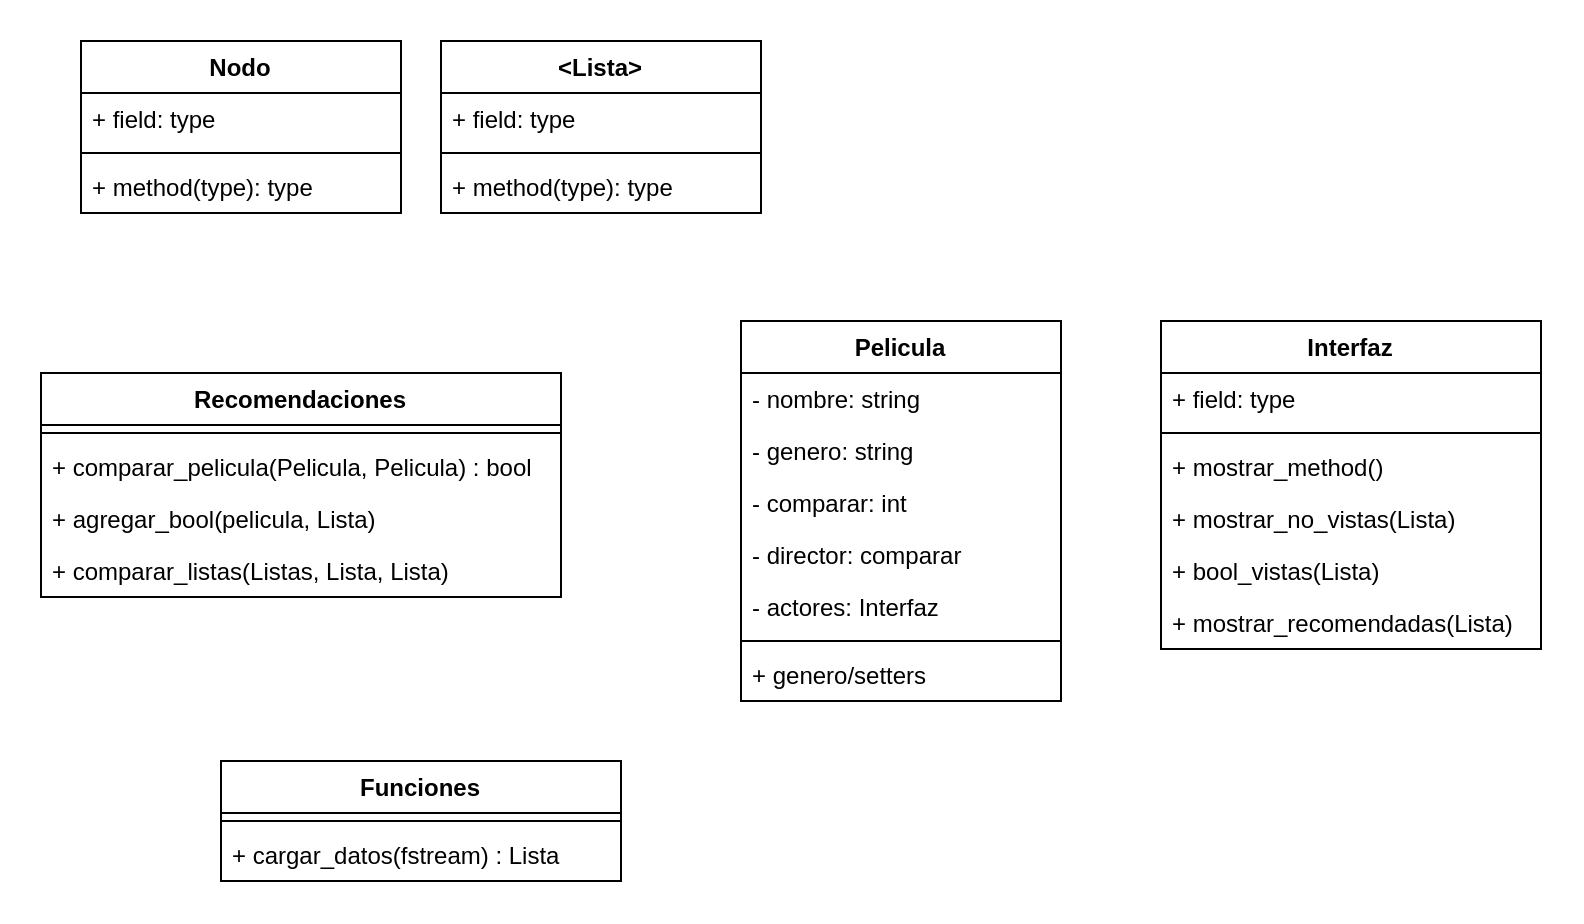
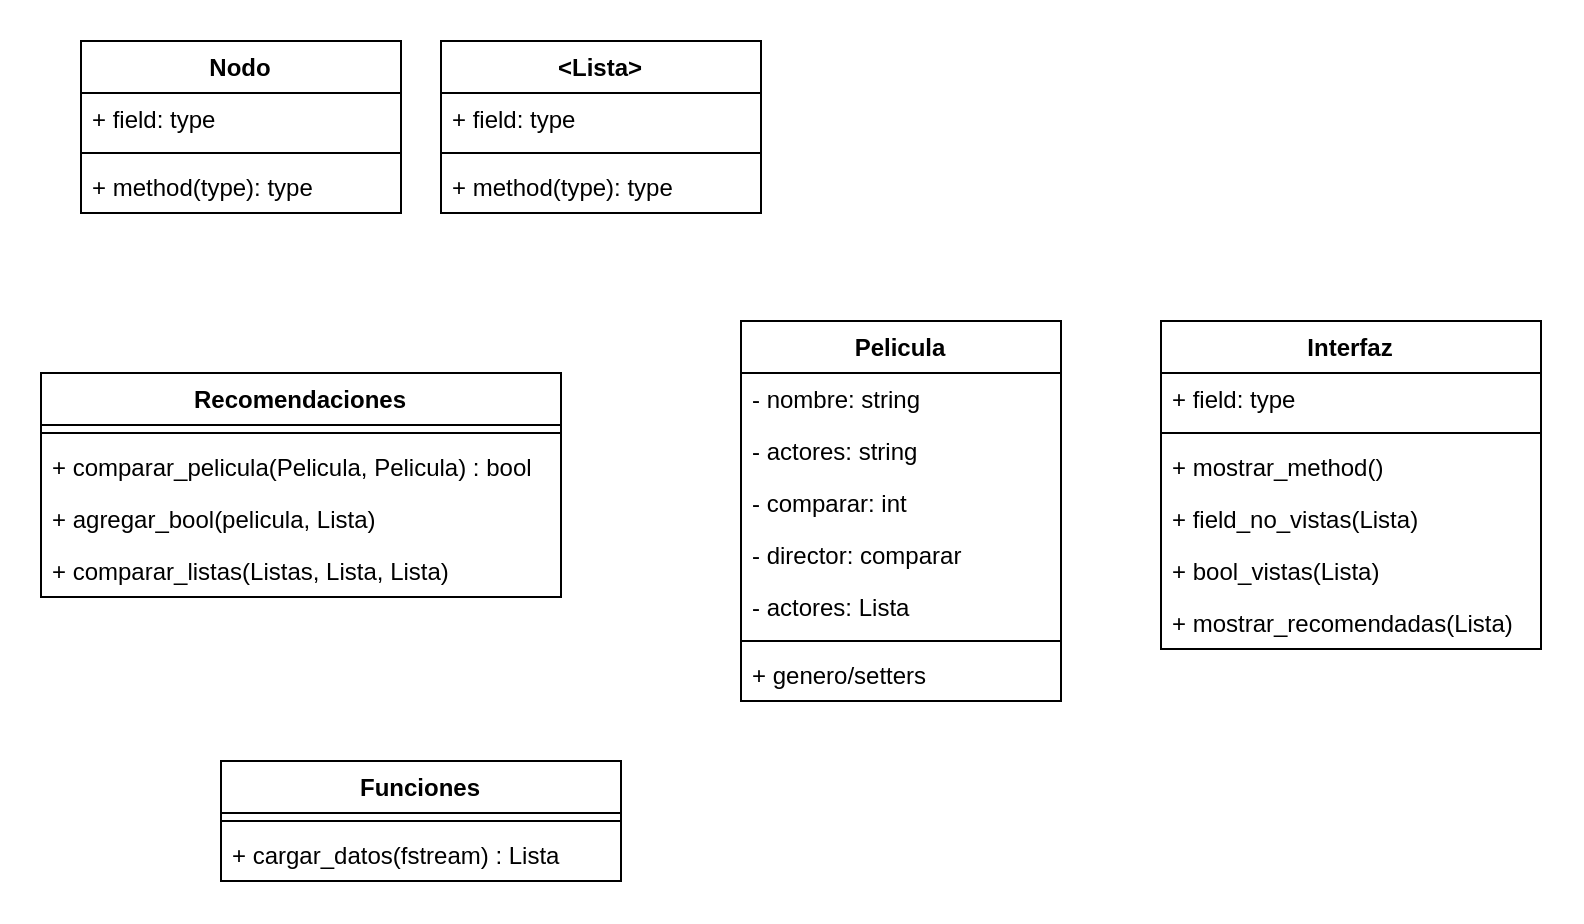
(847, 452) -> (854, 452)
(1337, 520) -> (1318, 520)
(870, 608) -> (847, 608)
